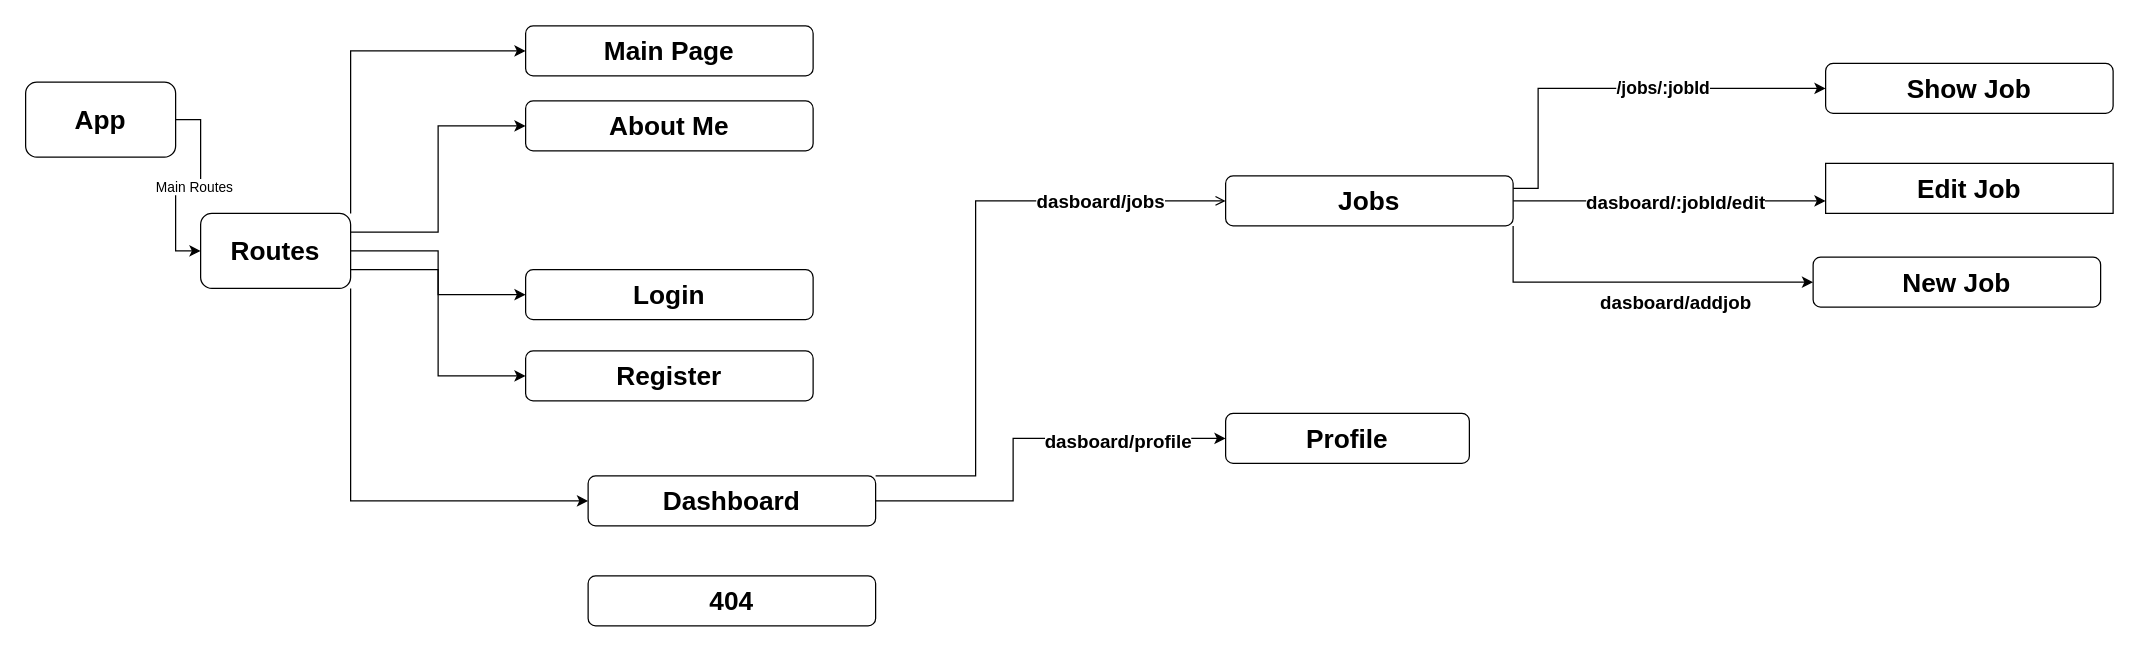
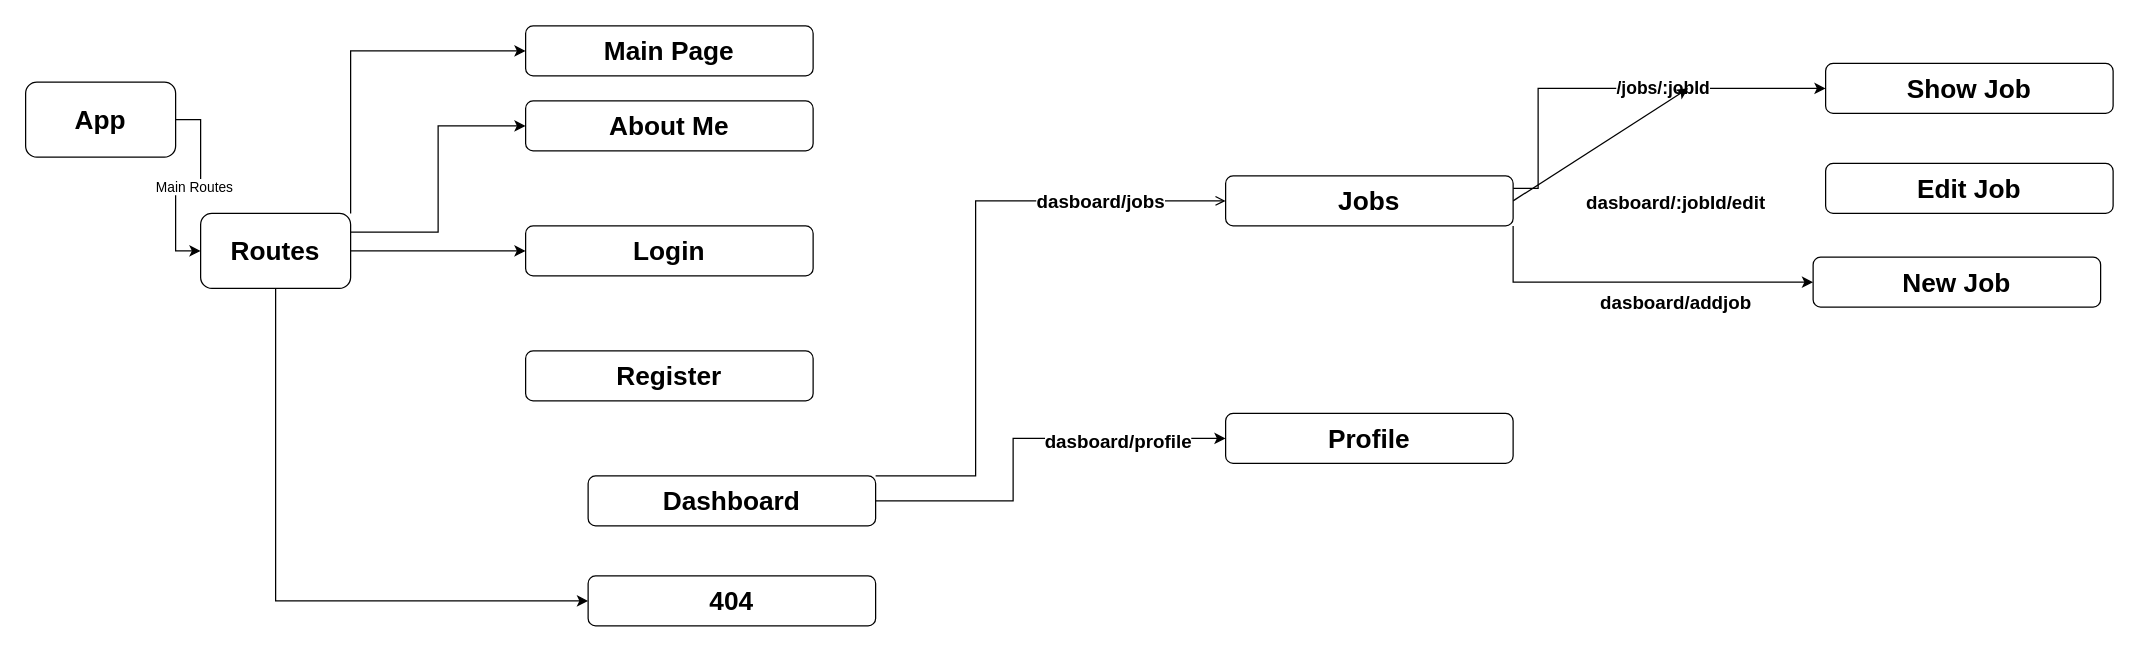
(1969, 188) -> (1969, 188)
(1550, 201) -> (1611, 138)
(669, 294) -> (669, 251)
(438, 376) -> none
(1348, 438) -> (1369, 438)
(359, 501) -> none
none -> (276, 597)
